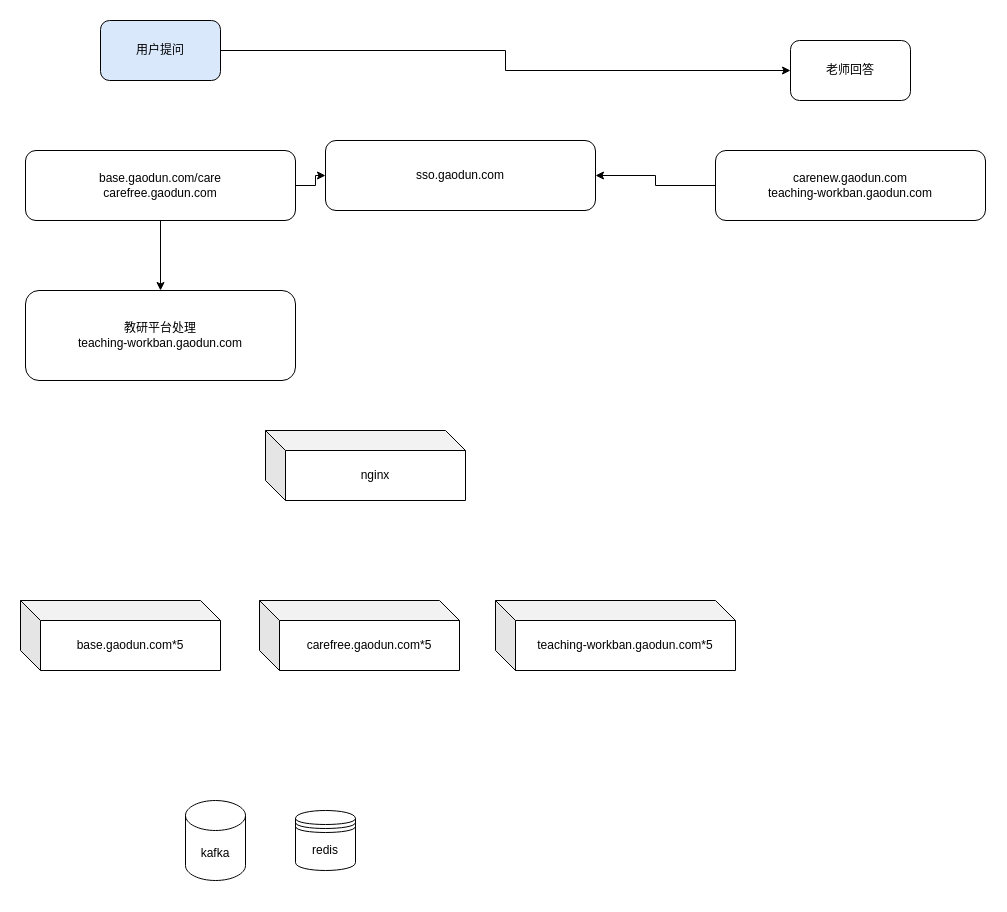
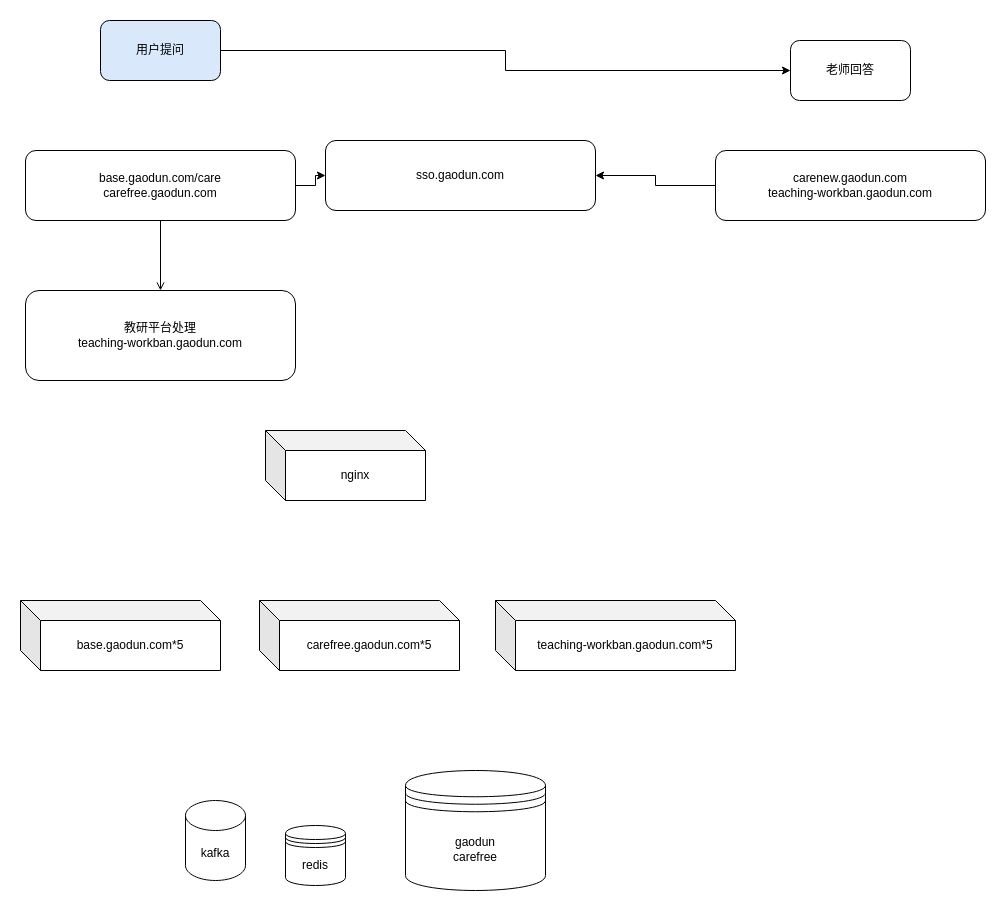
(161, 282) -> (161, 284)
(366, 466) -> (346, 466)
none -> (476, 831)
(326, 841) -> (316, 856)
